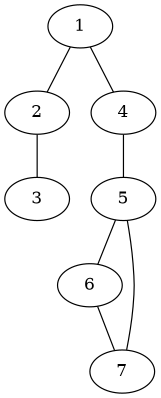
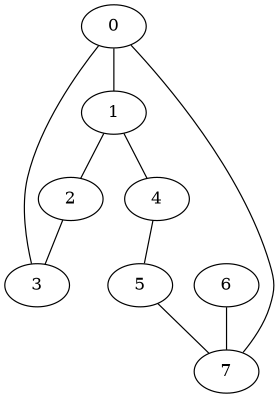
none -> (114, 26)
(107, 242) -> none
